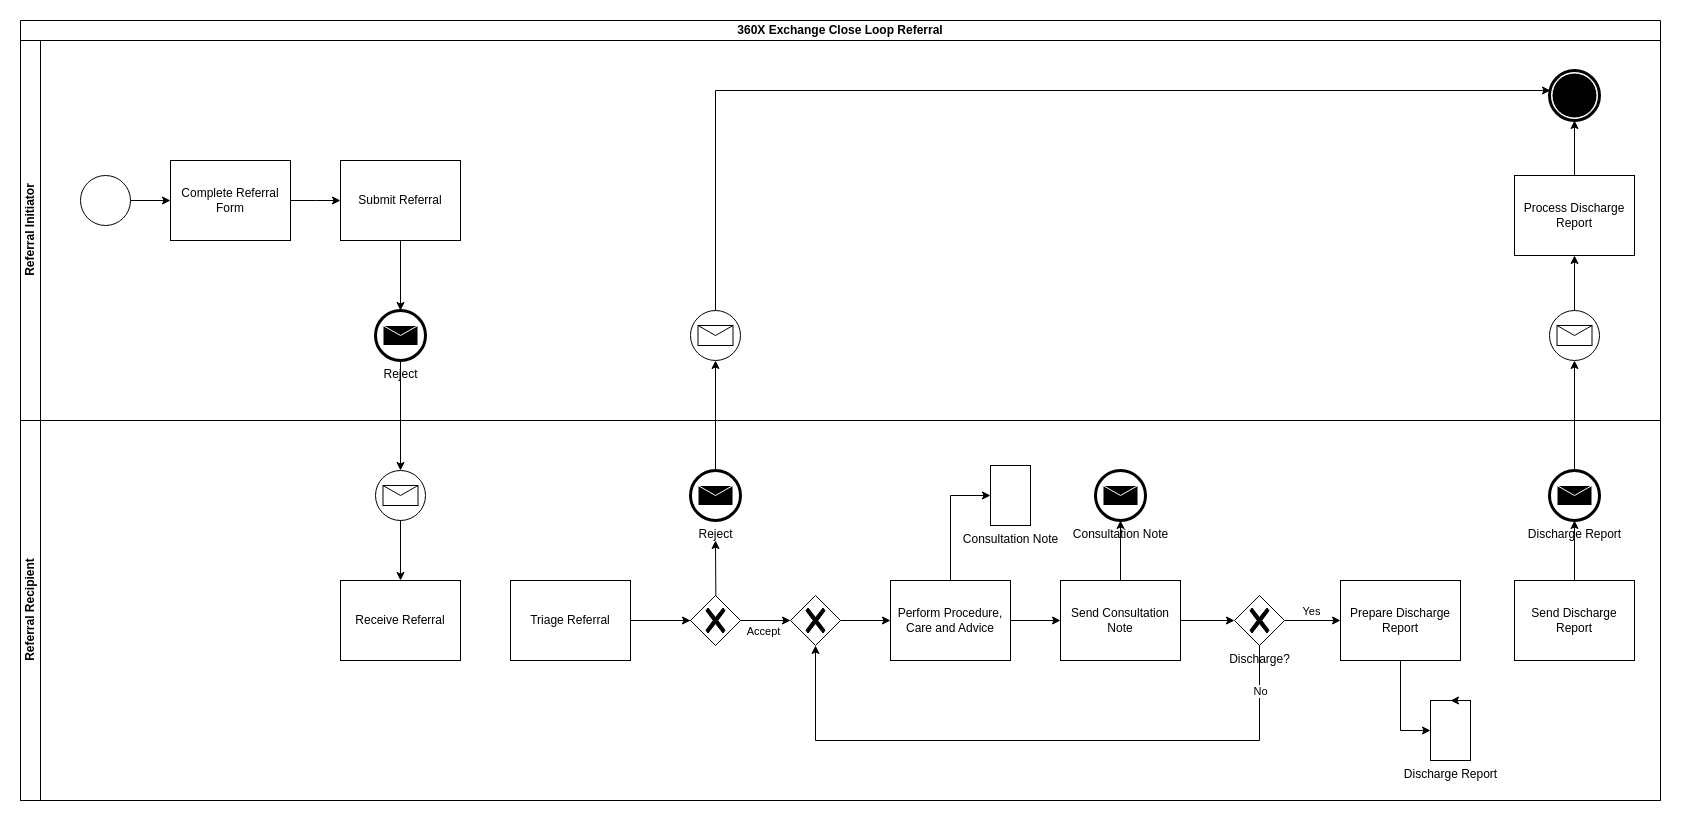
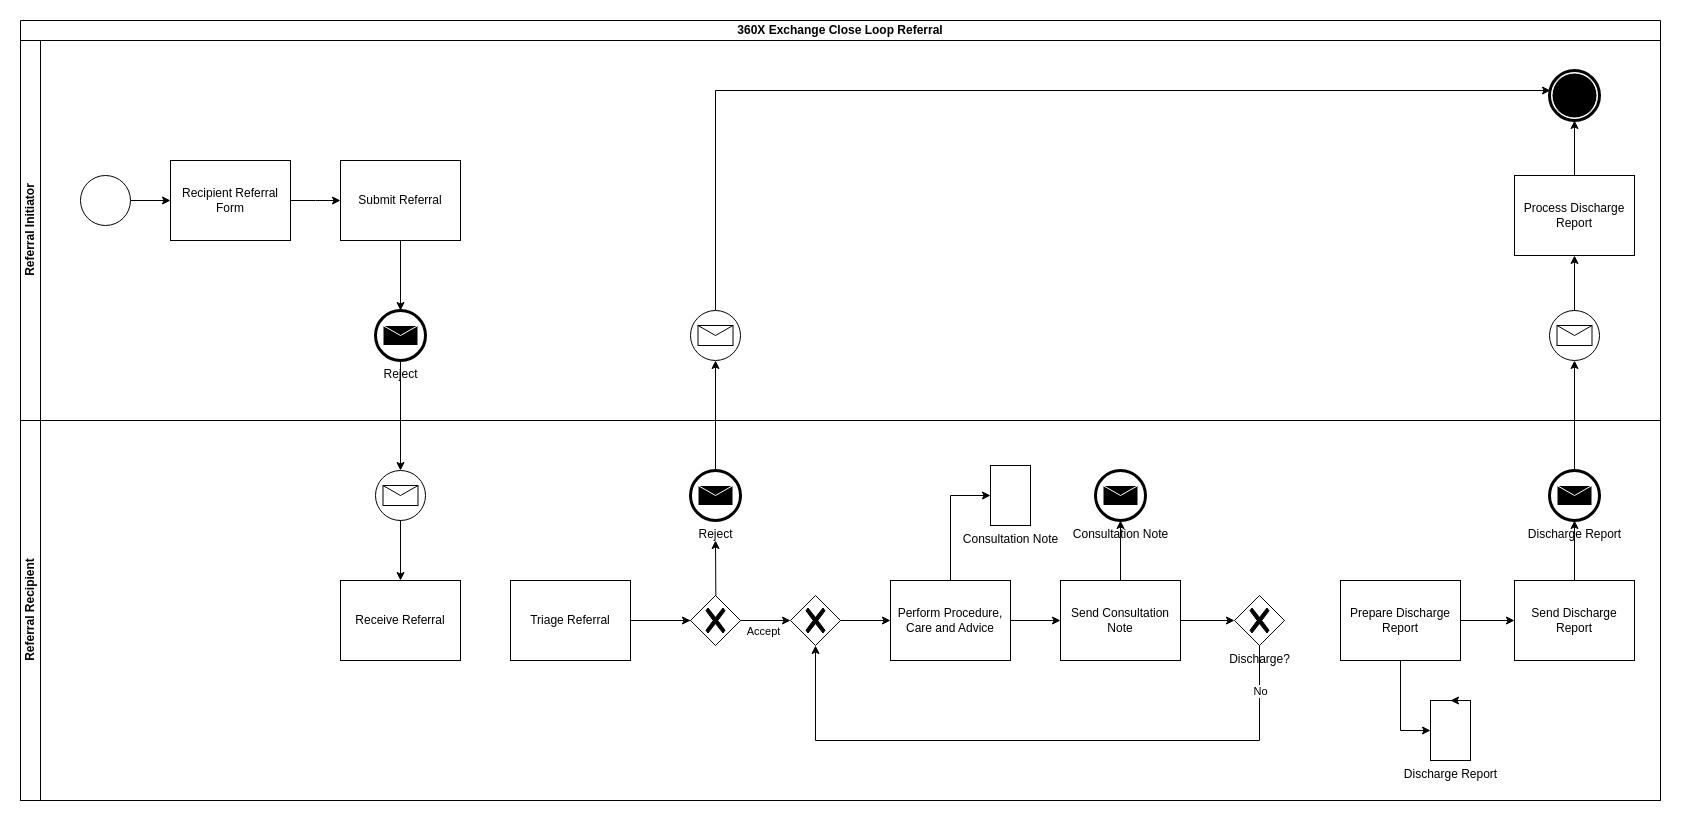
(231, 201) -> (231, 201)
(1309, 621) -> none
none -> (1484, 621)
